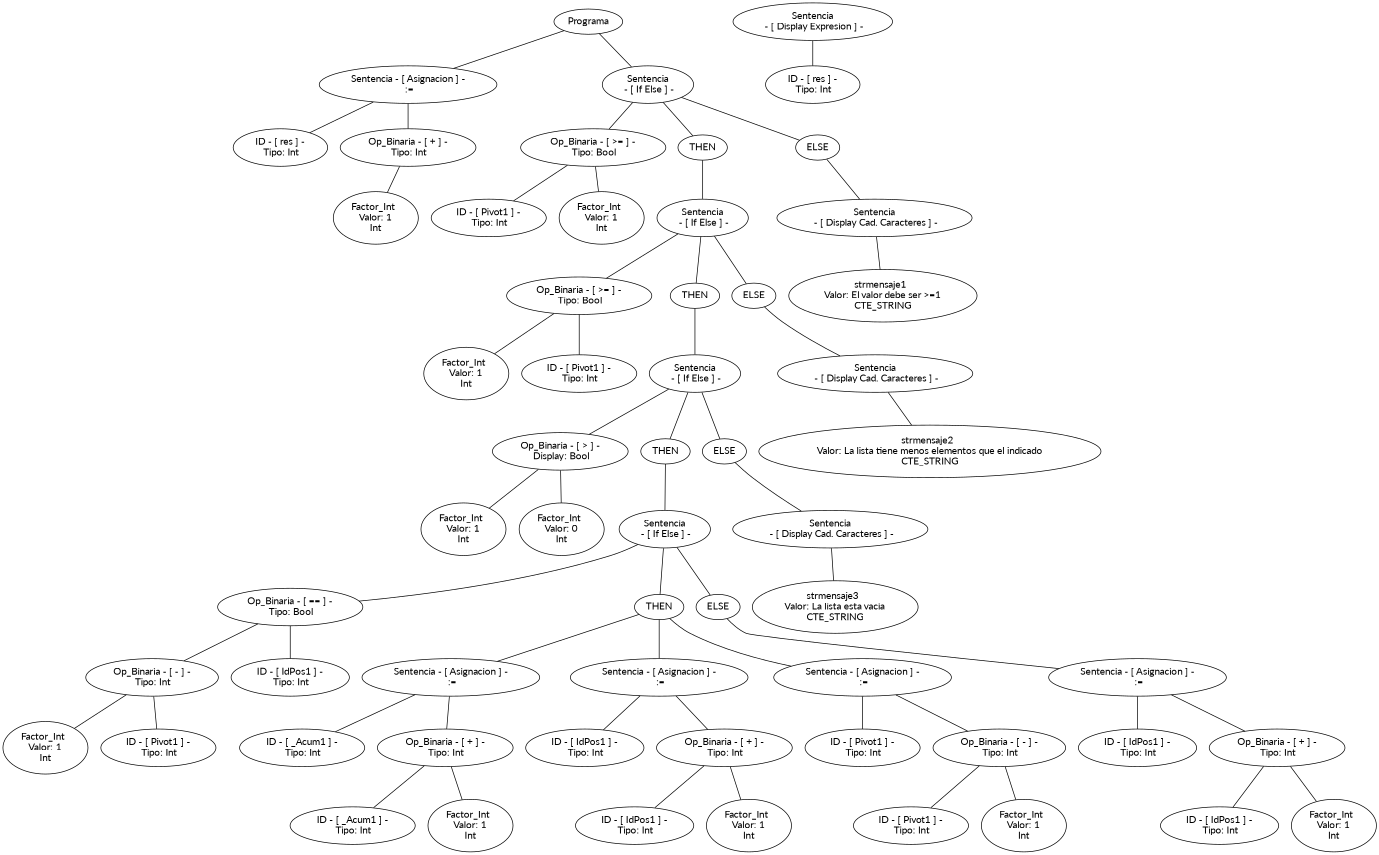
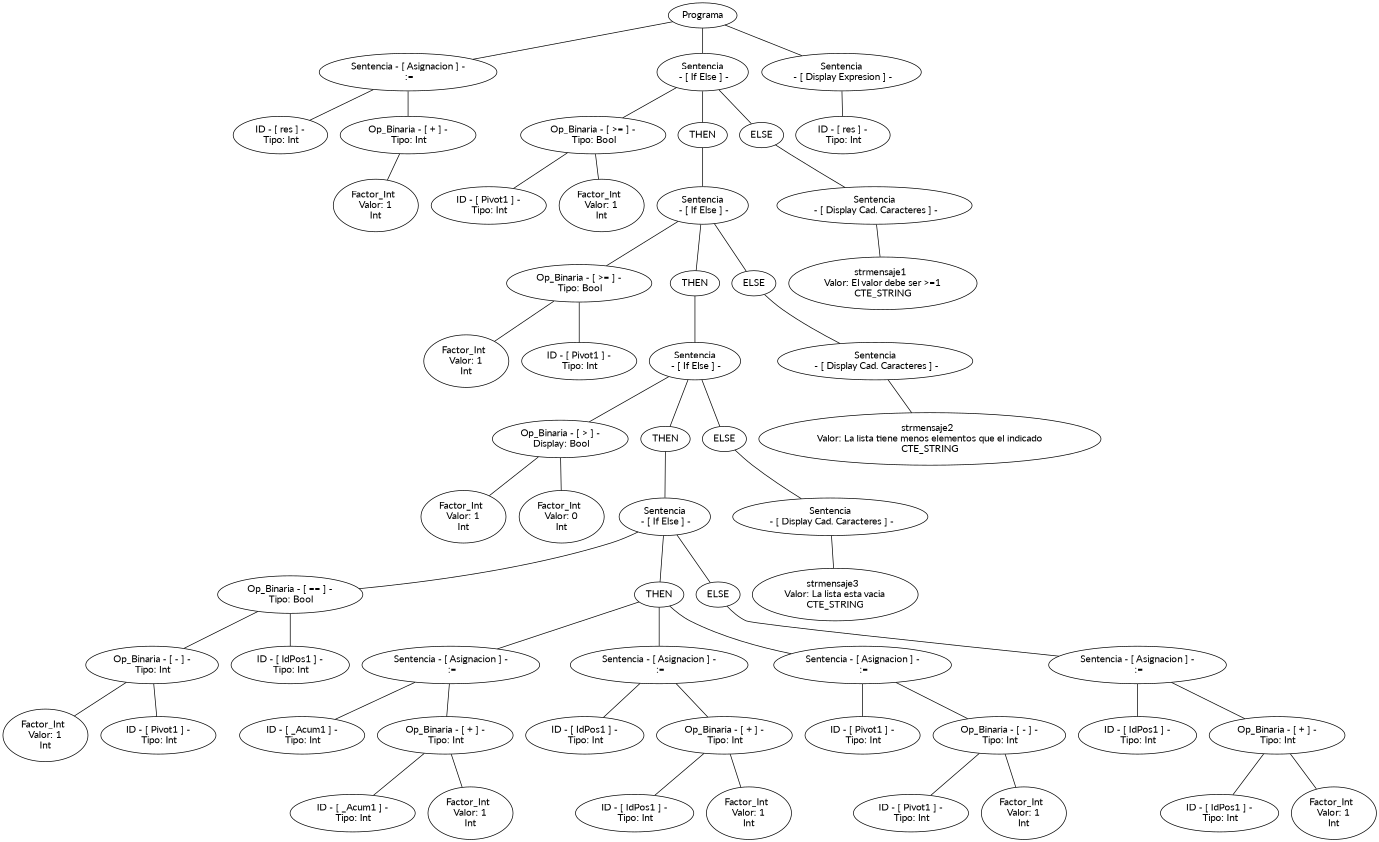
none -> (763, 40)
